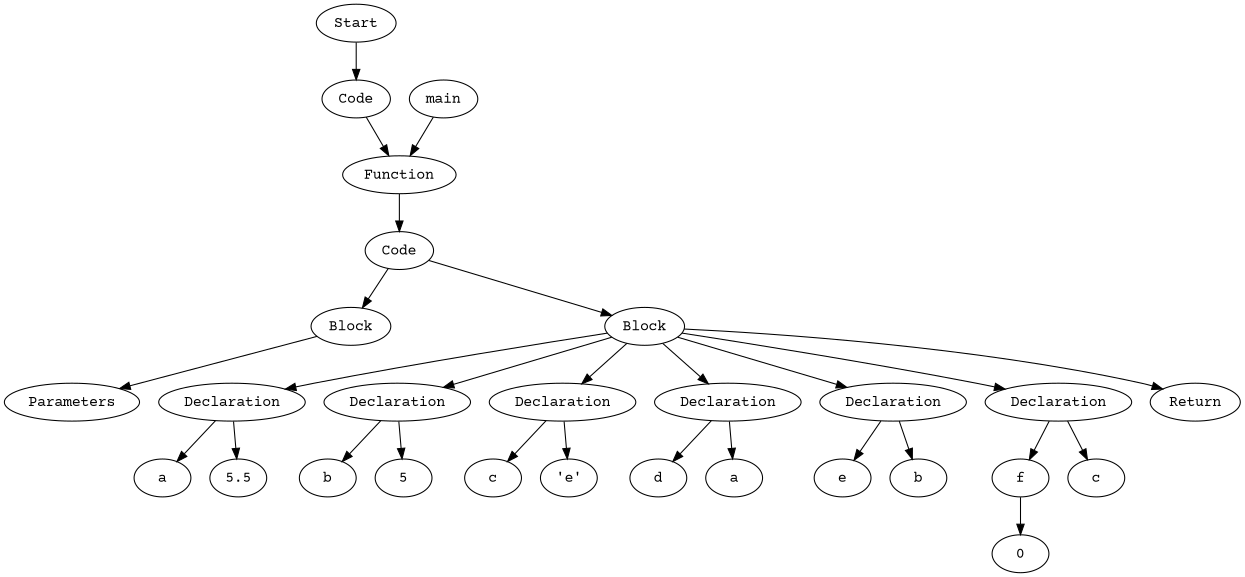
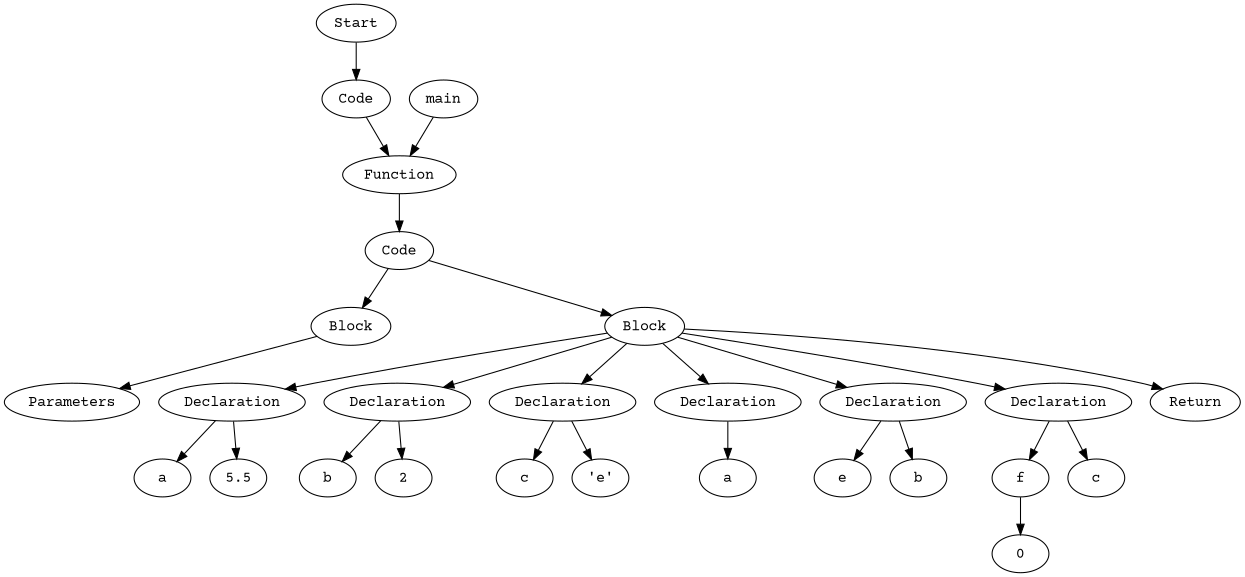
(404, 478) -> (404, 478)
(658, 478) -> none
